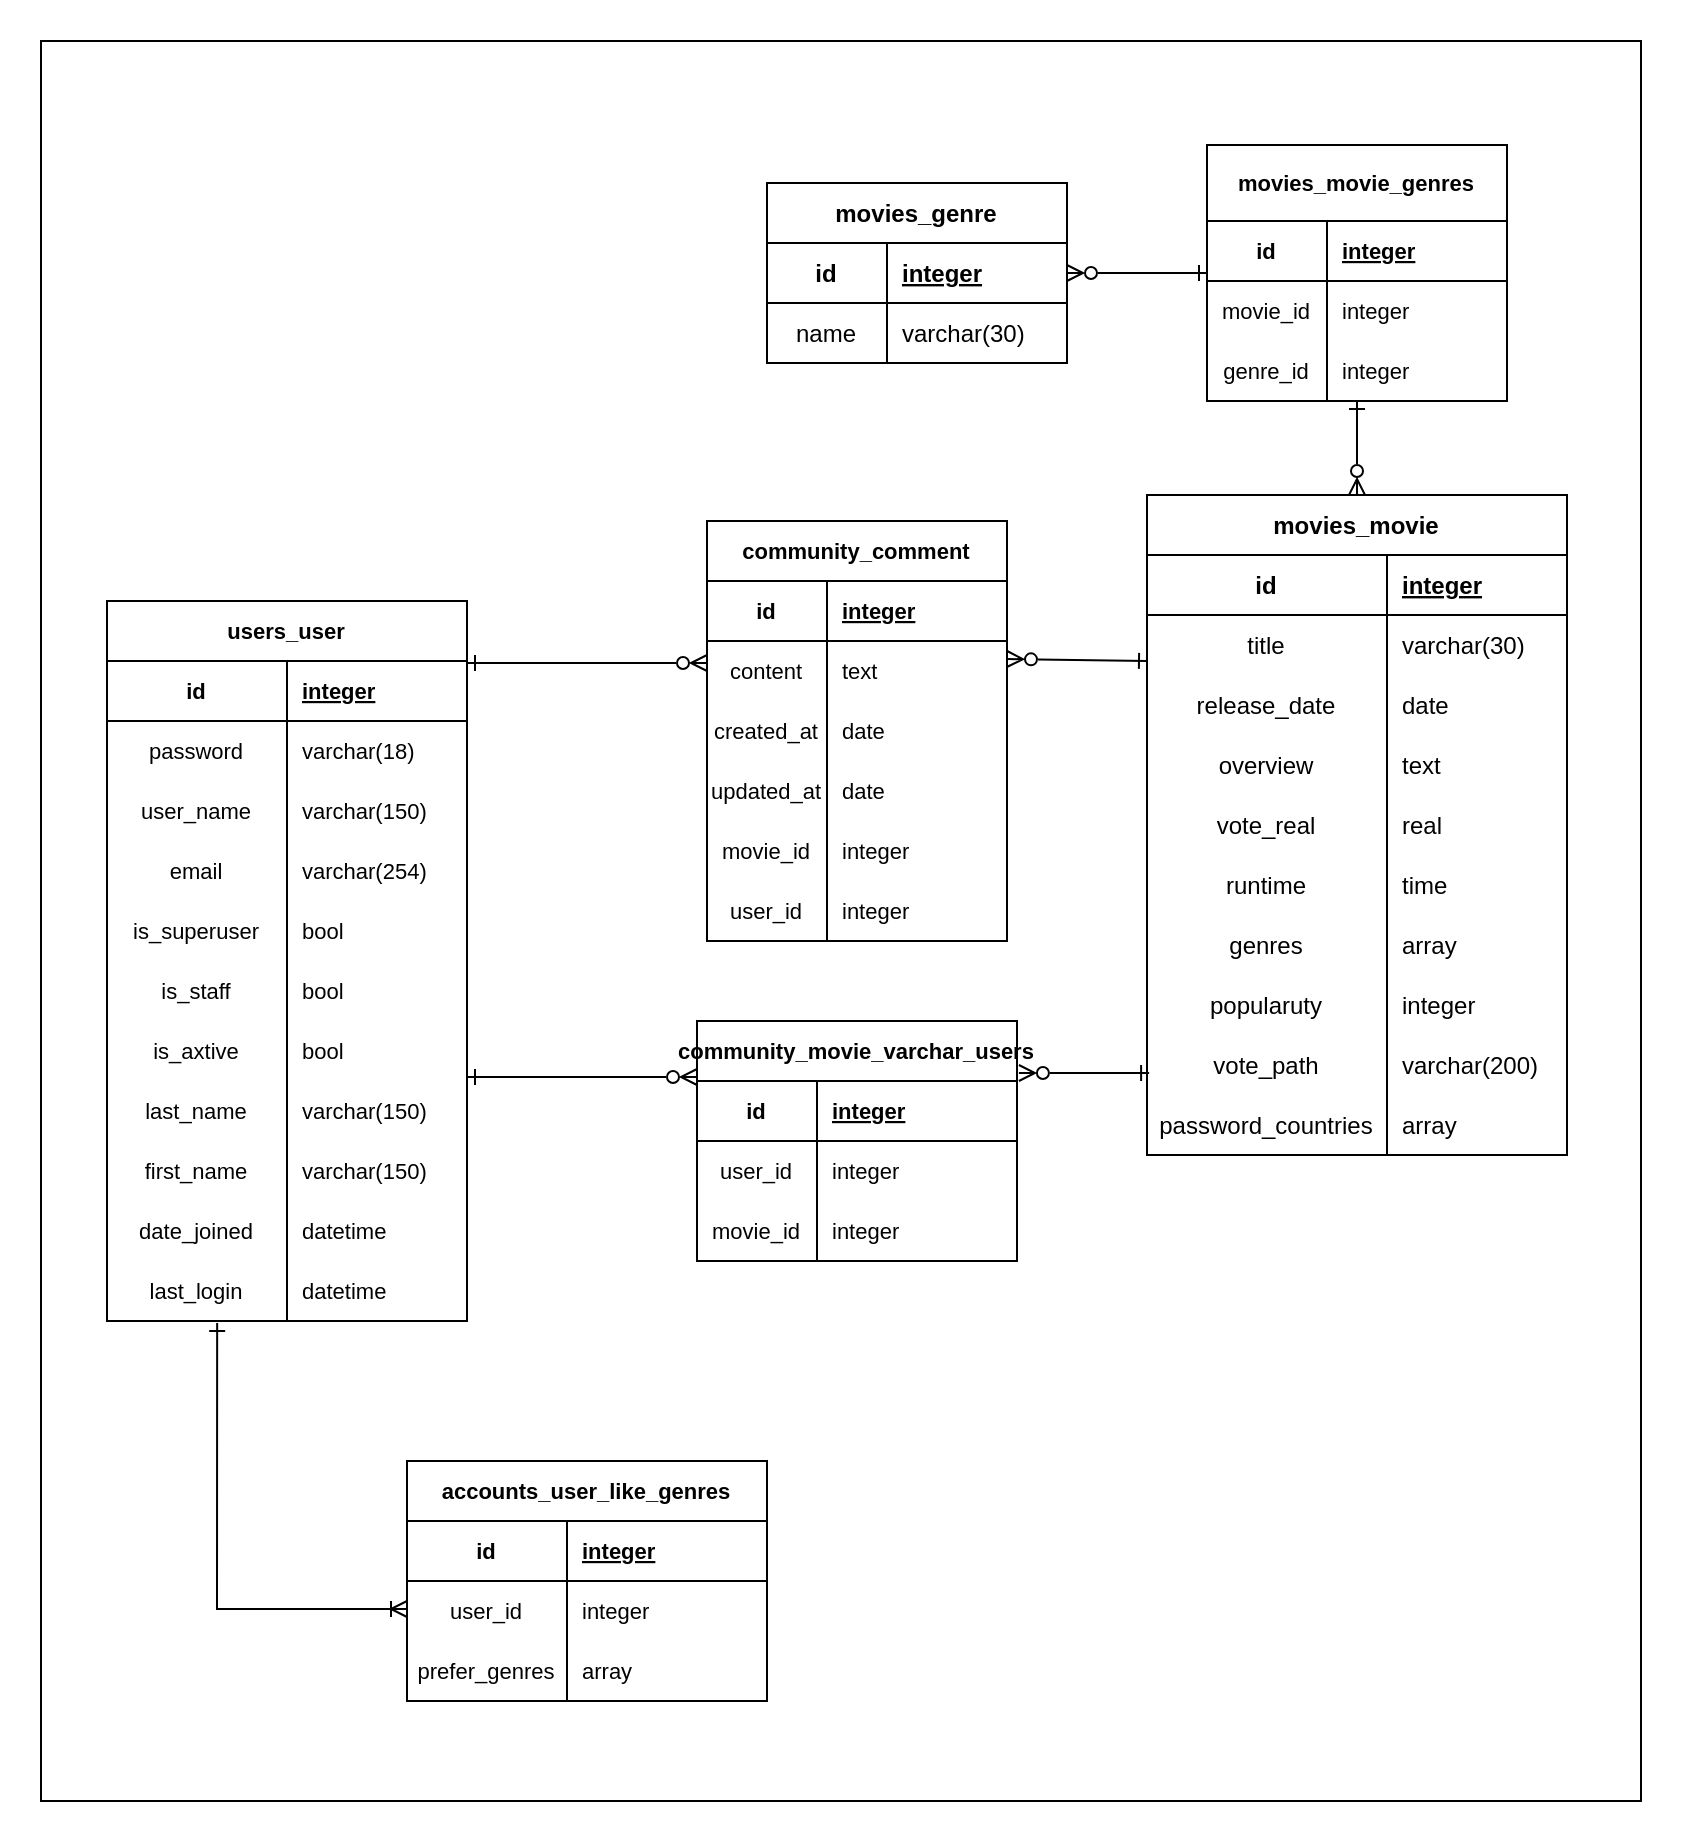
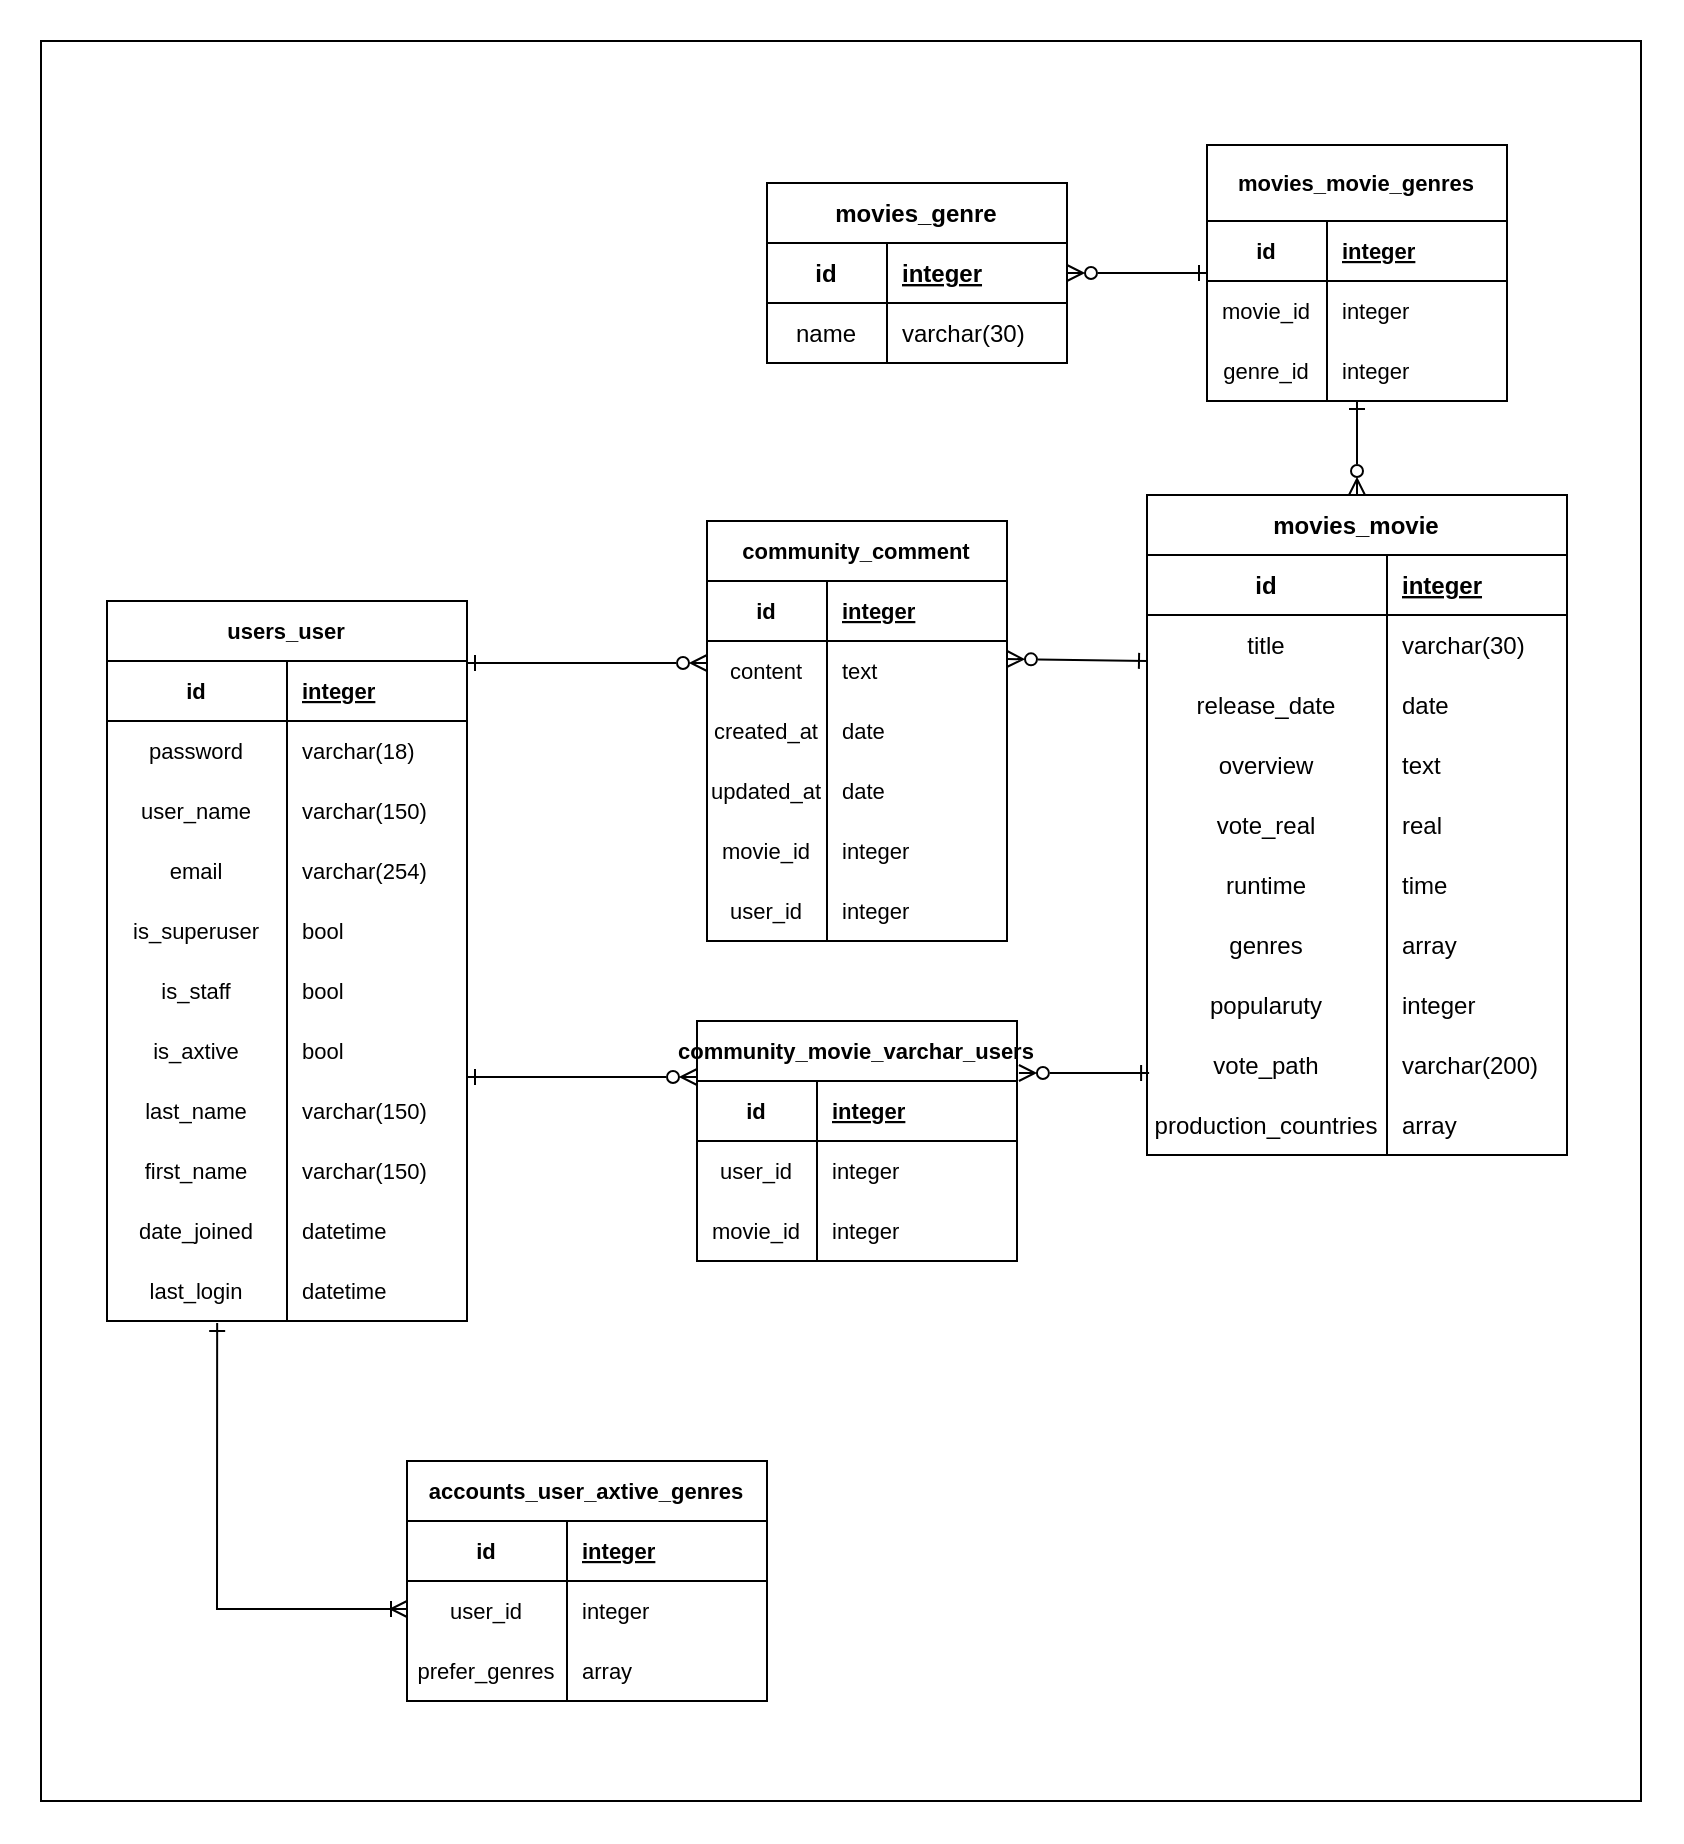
(1266, 1126) -> (1266, 1126)
(586, 1492) -> (586, 1492)
